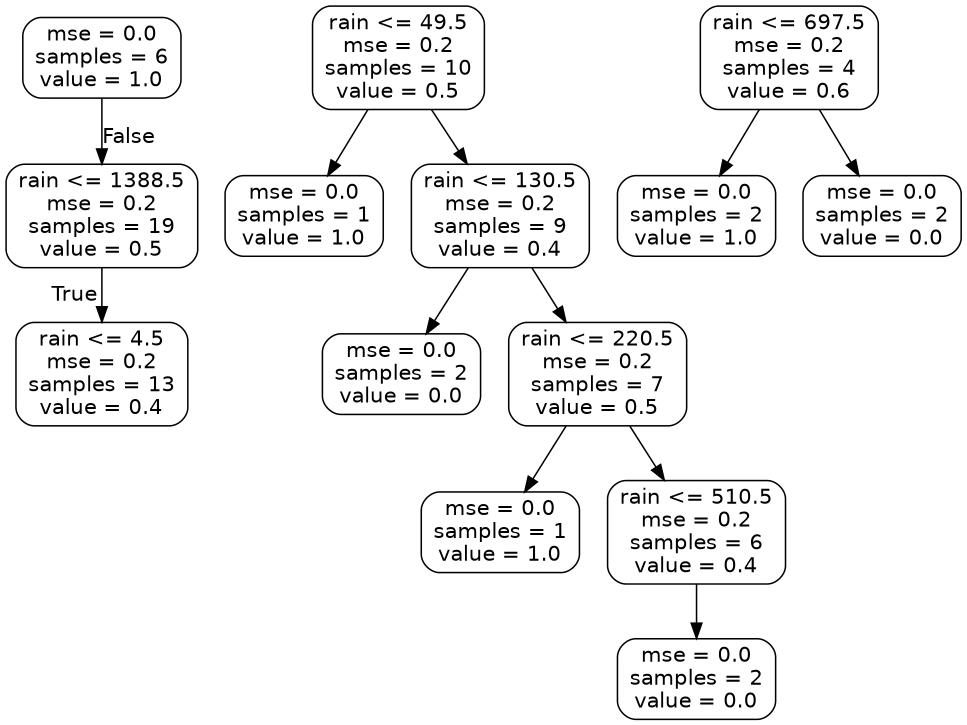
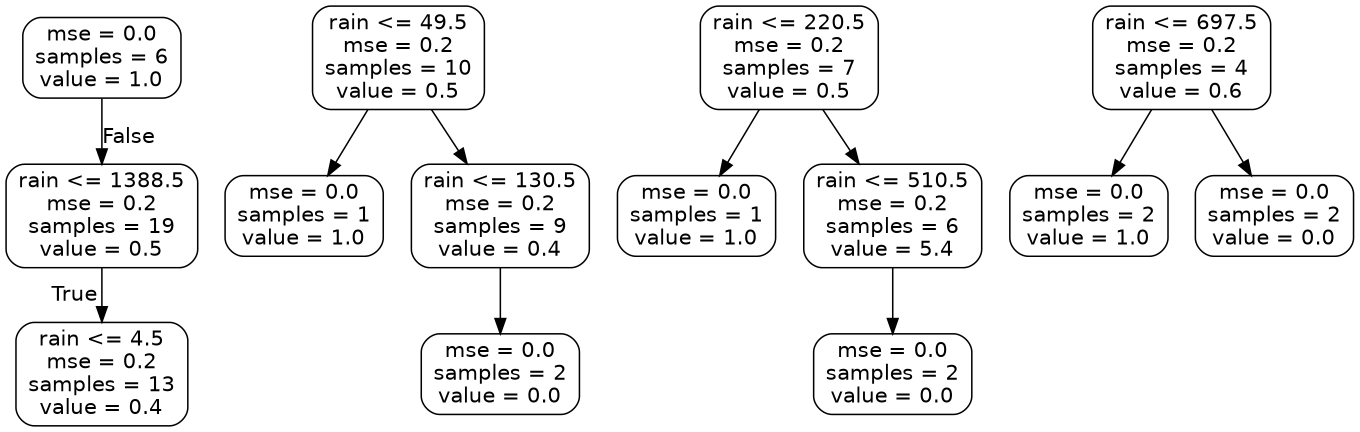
(545, 288) -> none
(697, 532) -> (893, 216)
